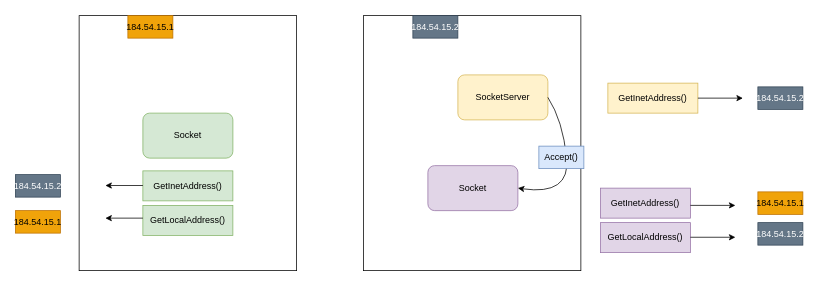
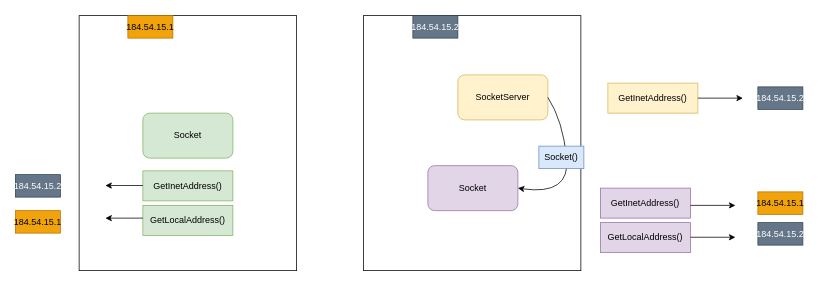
(561, 157) -> (561, 157)
